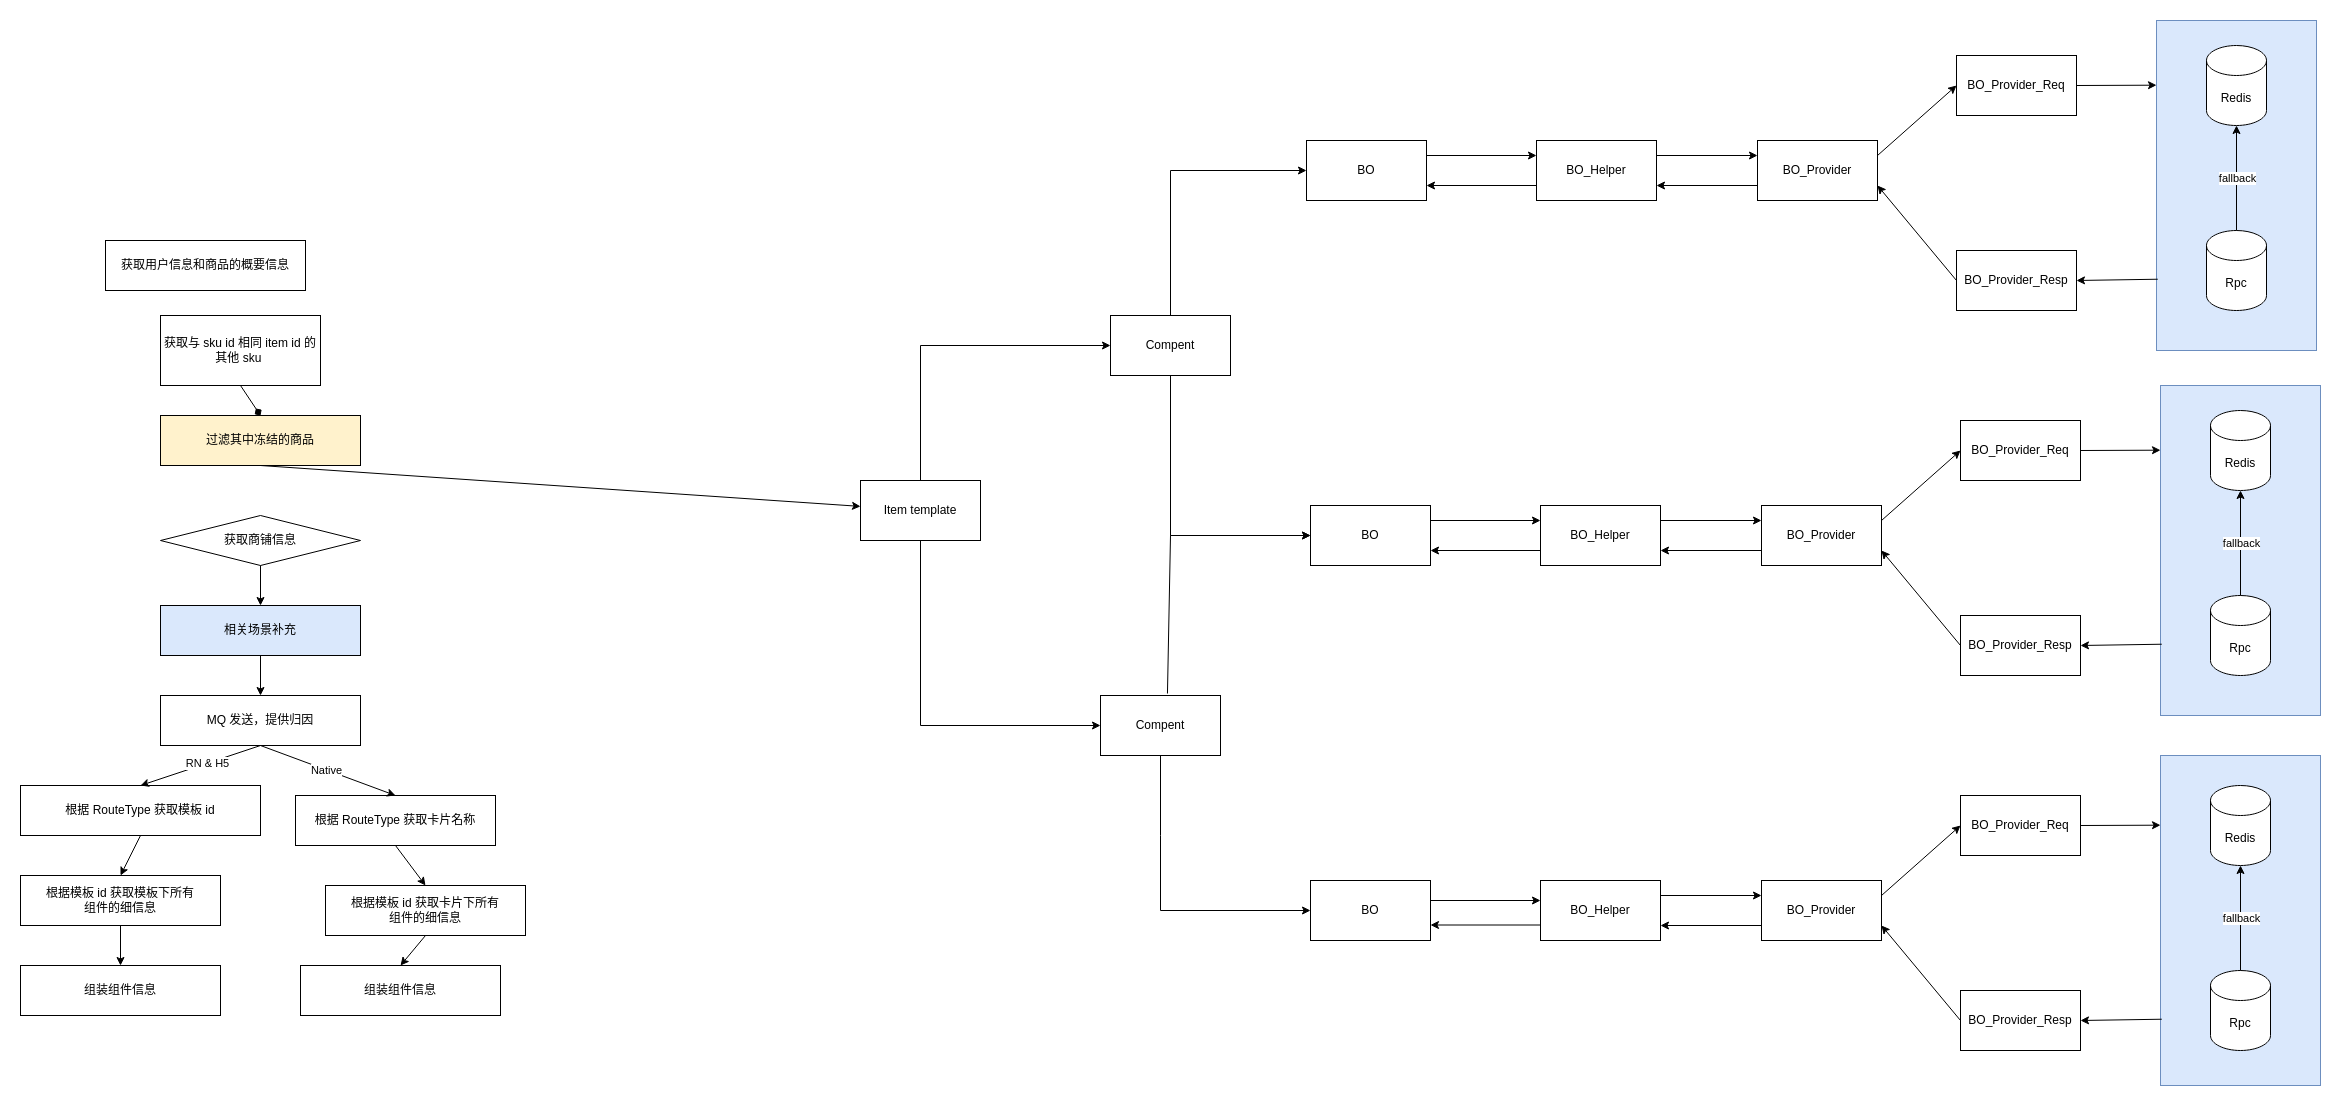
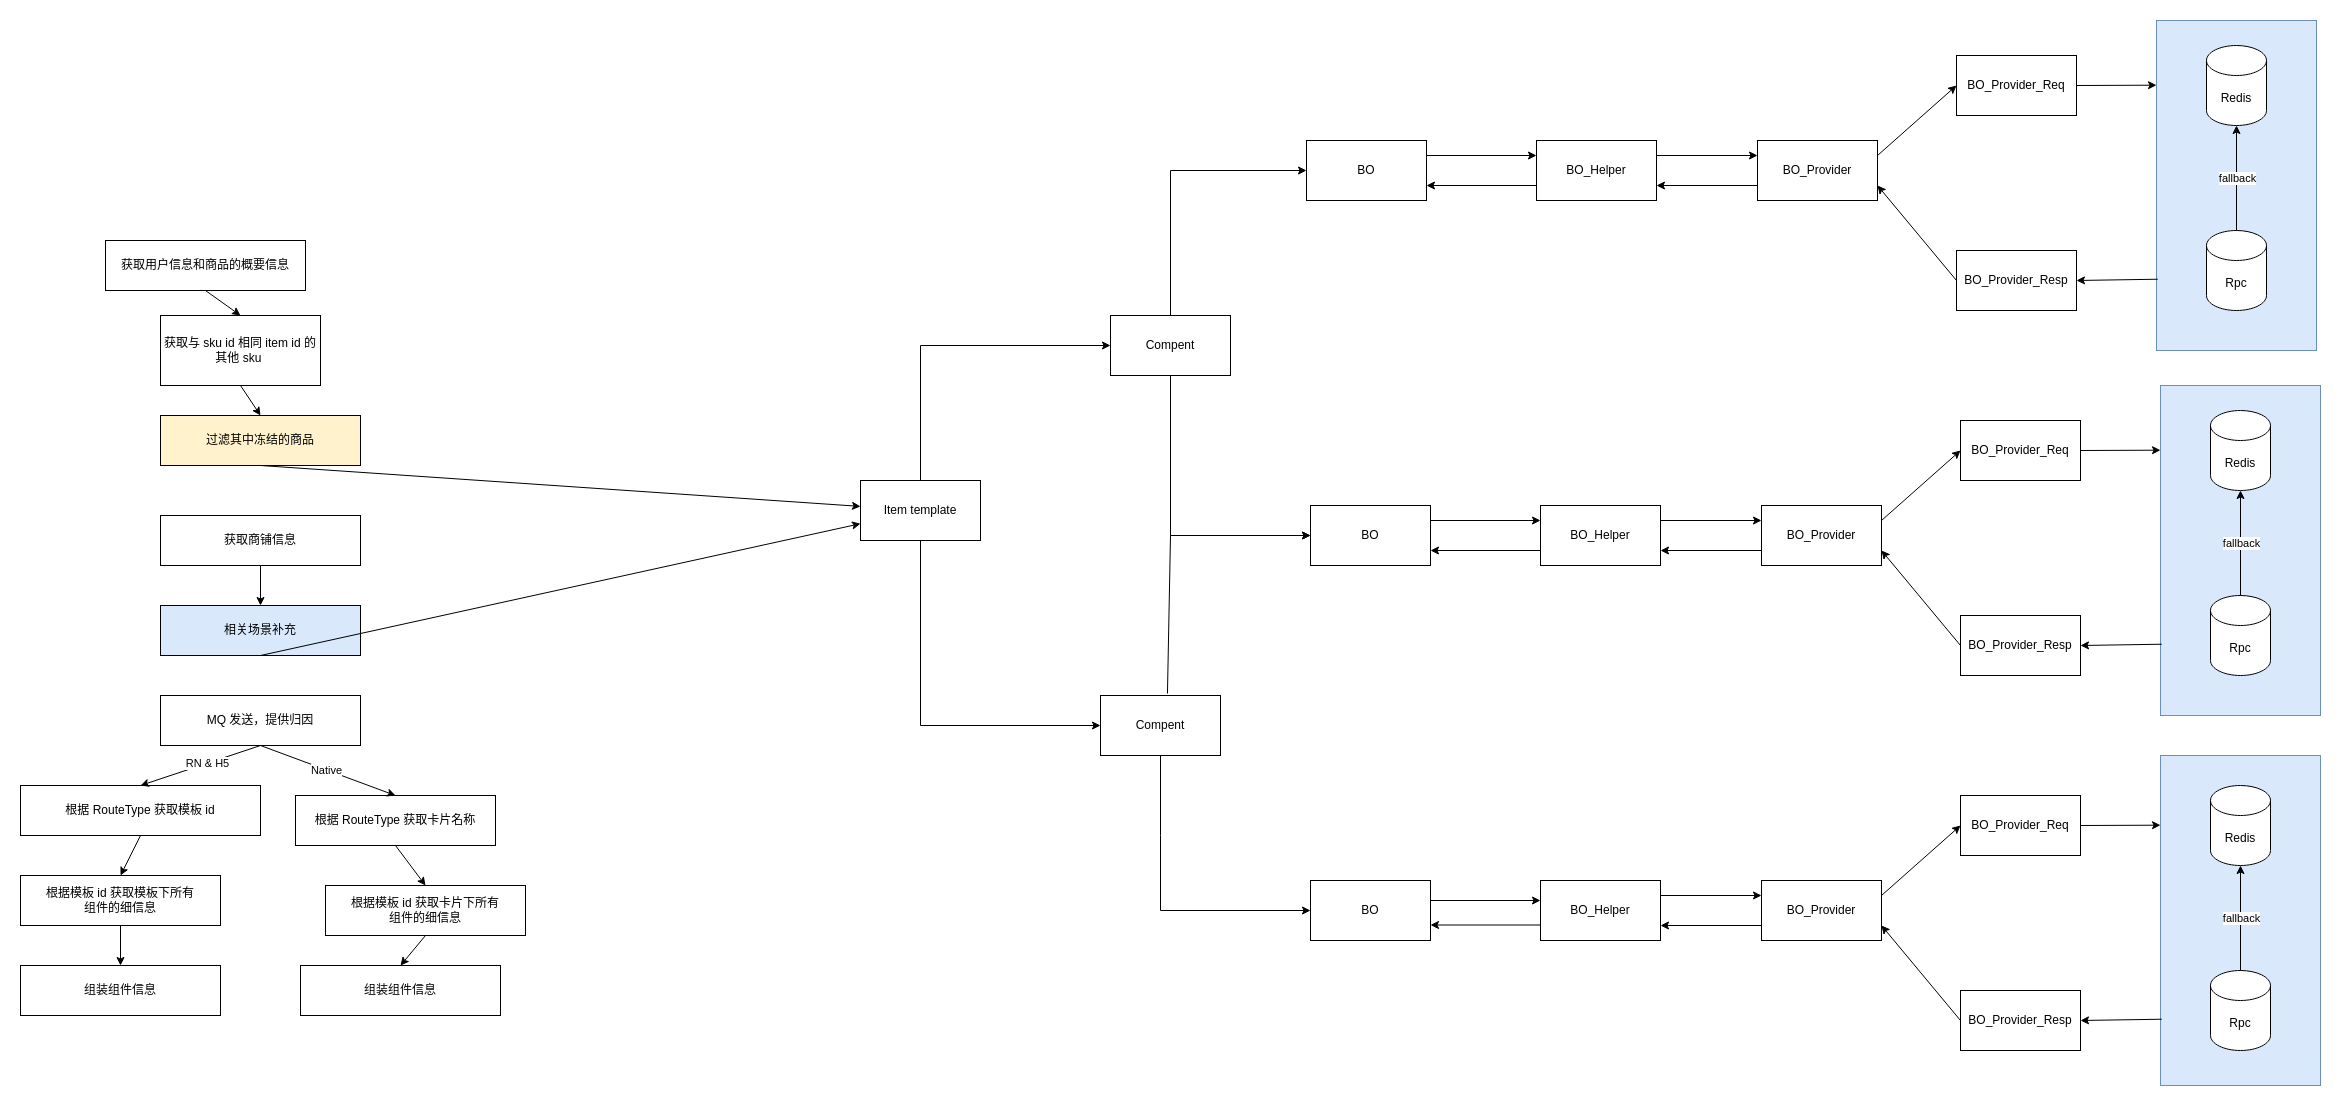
none -> (220, 301)
(256, 408) -> (256, 408)
(261, 541) -> (261, 541)
(261, 672) -> (557, 590)
